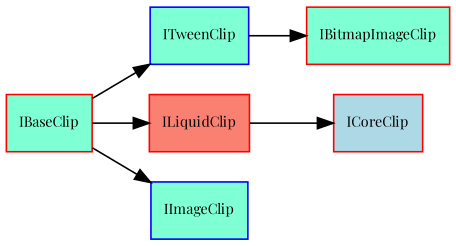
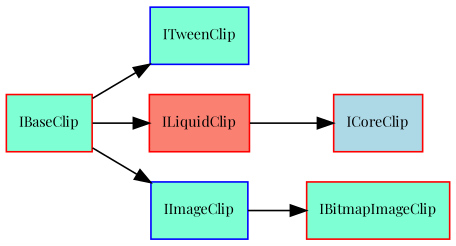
(270, 36) -> (269, 211)
